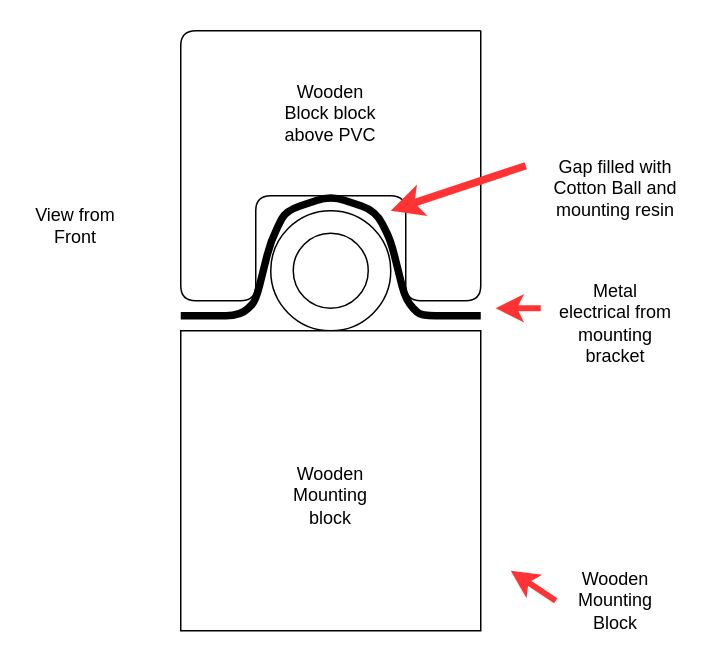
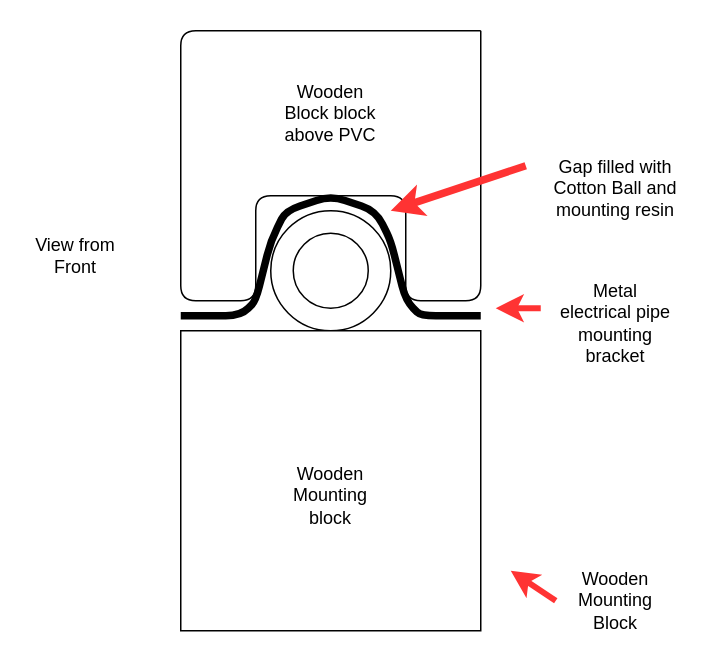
(76, 226) -> (76, 256)
(616, 323) -> (616, 323)
